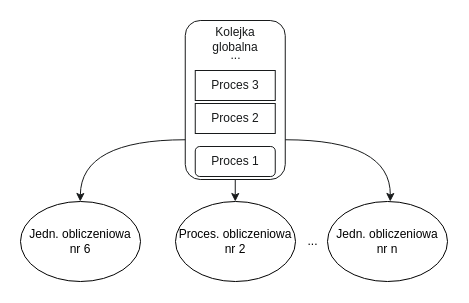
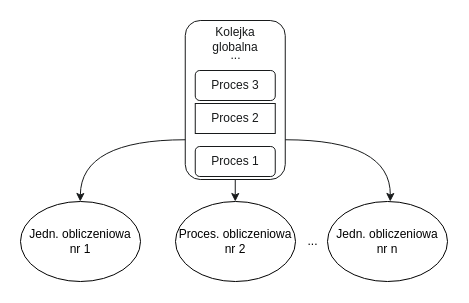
(235, 86) -> (235, 86)
(81, 242) -> (81, 242)
